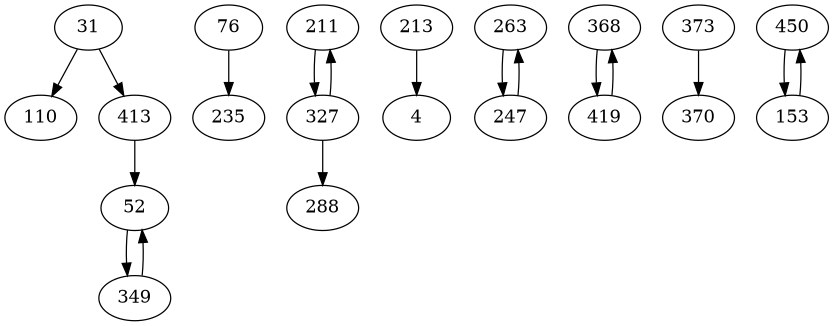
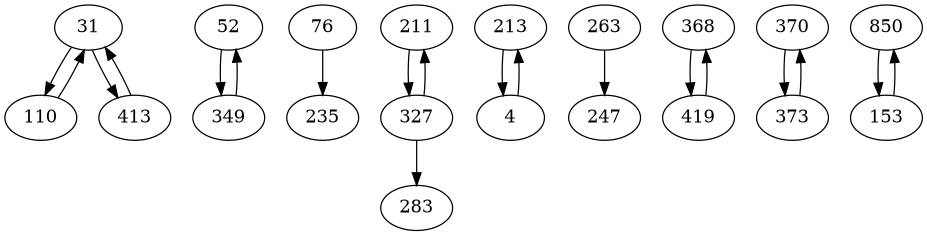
(793, 28) -> (886, 28)
none -> (784, 66)
(519, 79) -> none
none -> (519, 79)
none -> (69, 80)
(135, 157) -> (122, 76)
(323, 208) -> (417, 208)
